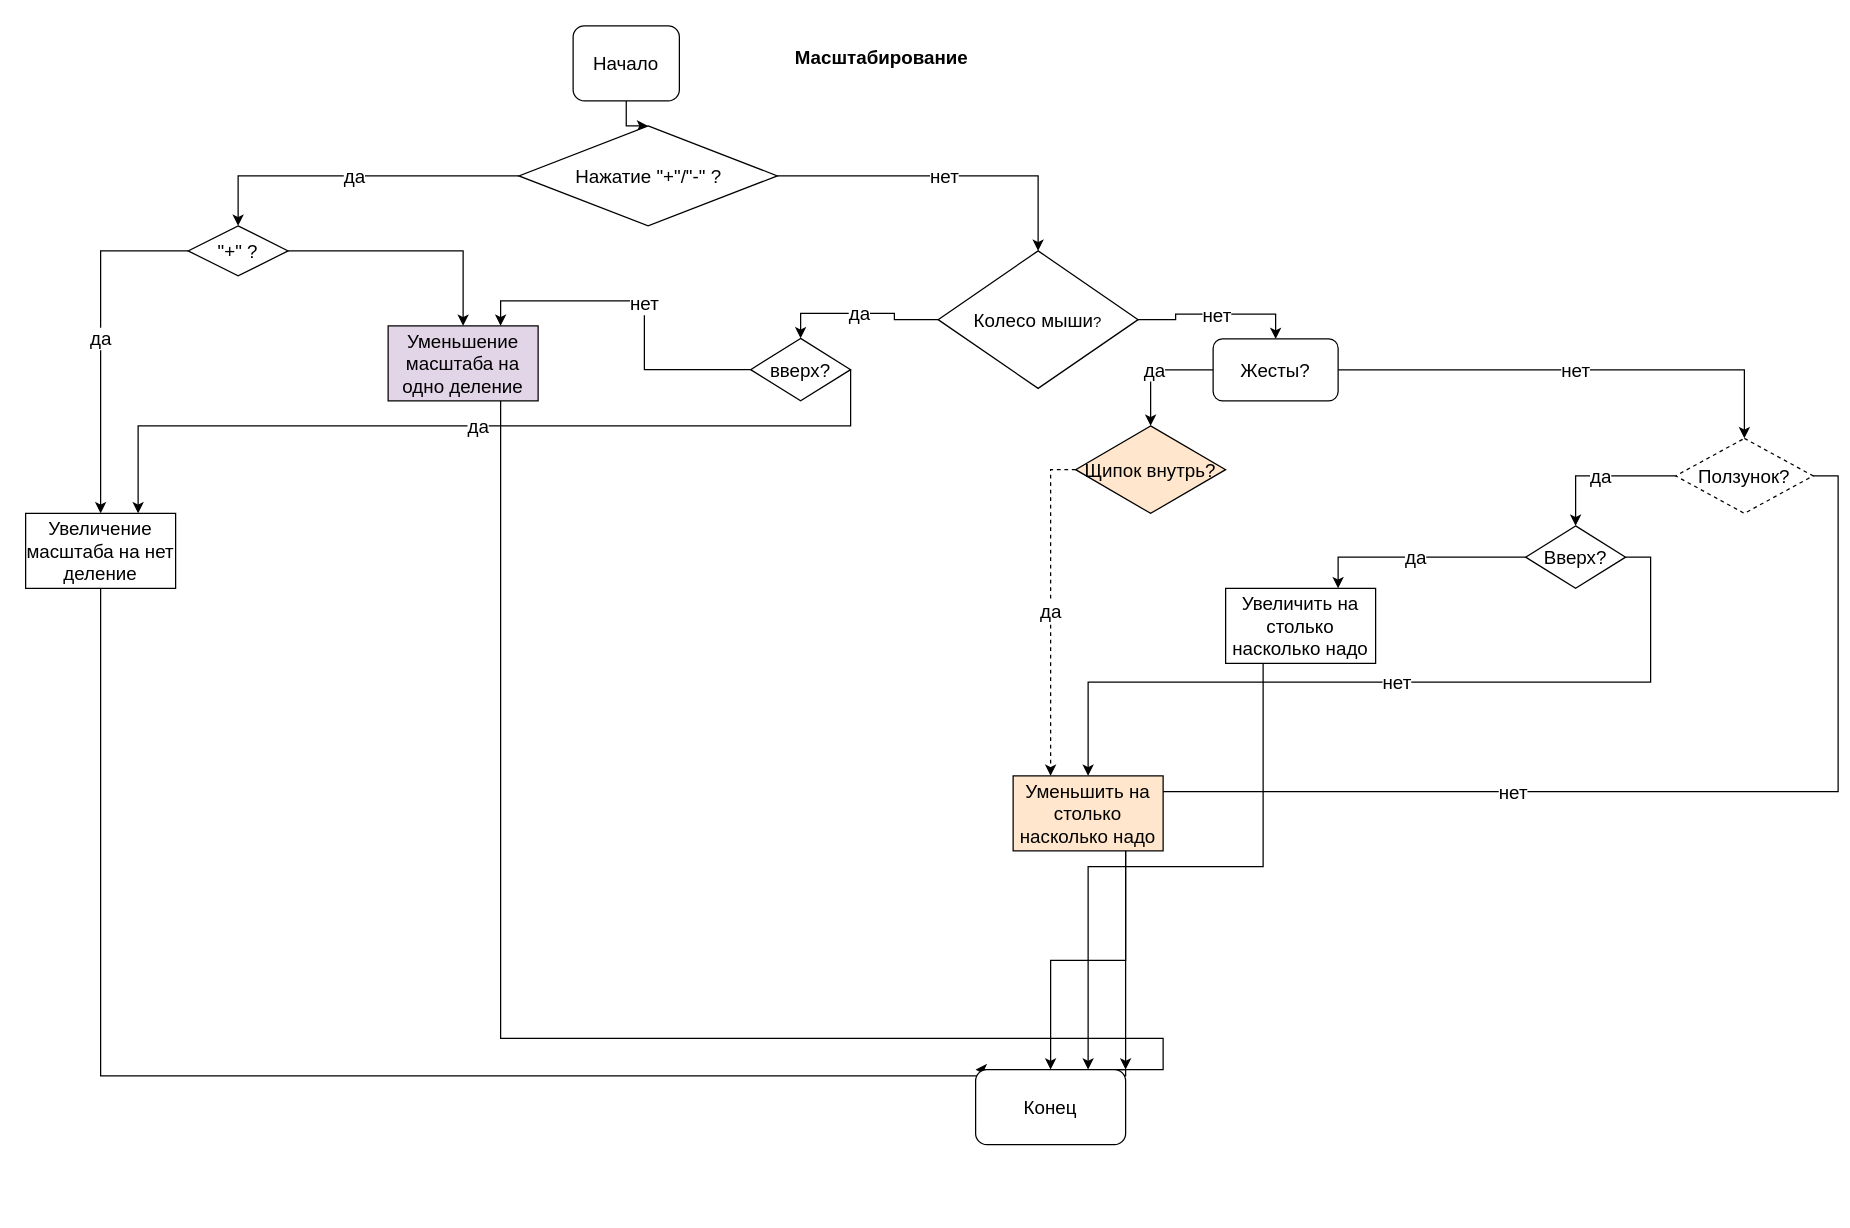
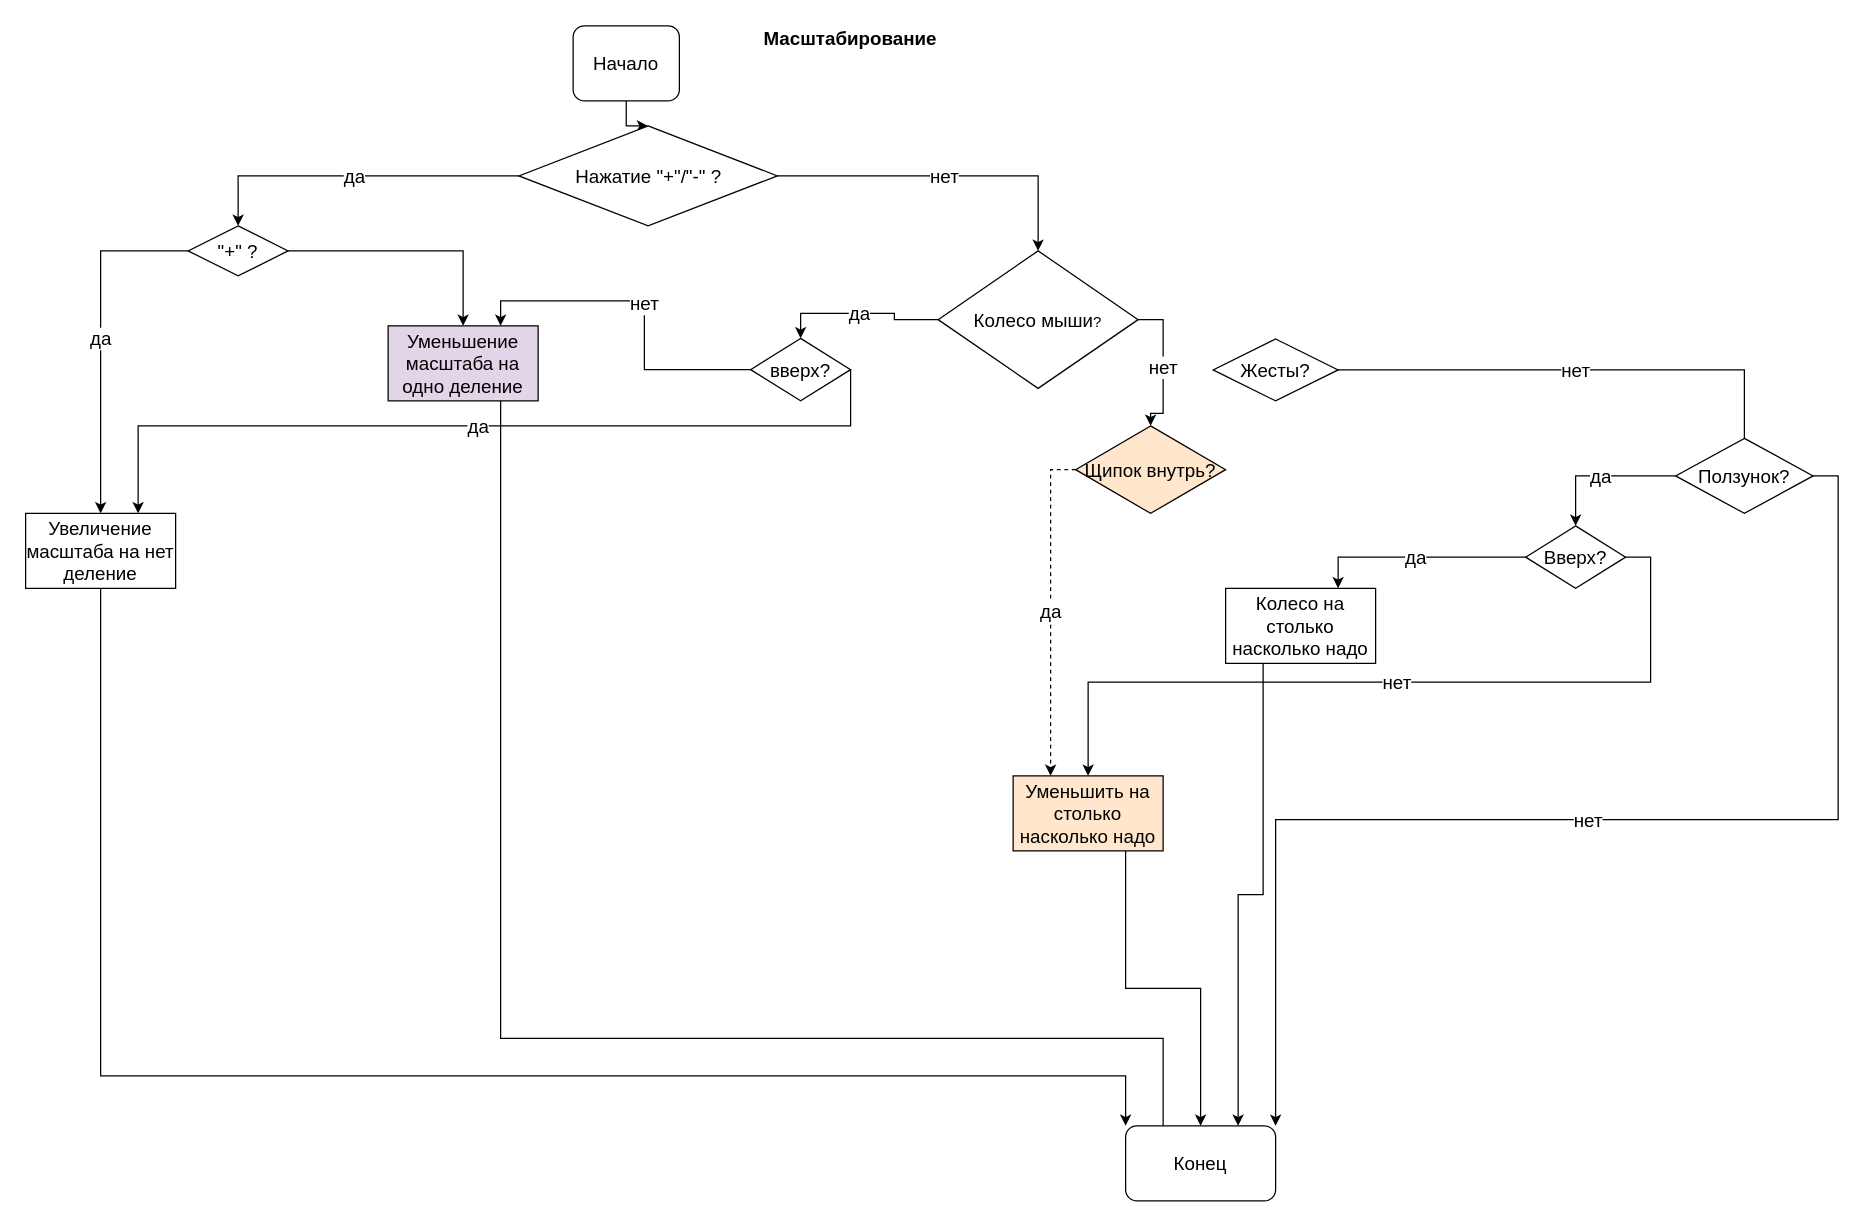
(882, 57) -> (851, 38)
(1224, 314) -> (1163, 371)
(1161, 370) -> none
(1276, 370) -> (1276, 370)
(1744, 428) -> (1744, 432)
(1744, 476) -> (1744, 476)
(1301, 626) -> (1301, 626)
(1051, 1107) -> (1201, 1163)
